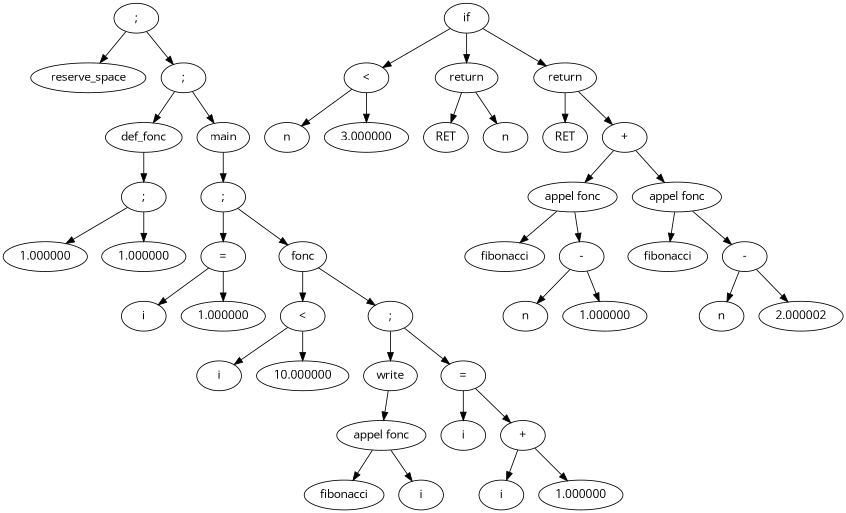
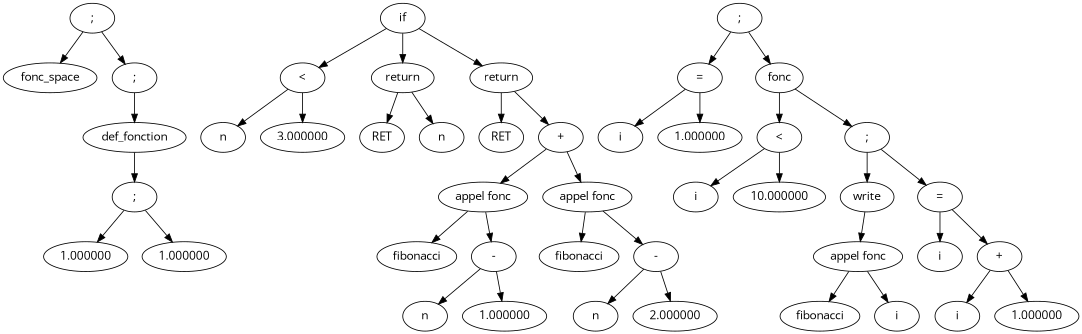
(88, 78) -> (50, 78)
(144, 137) -> (135, 137)
(223, 137) -> none
(801, 316) -> (675, 316)
